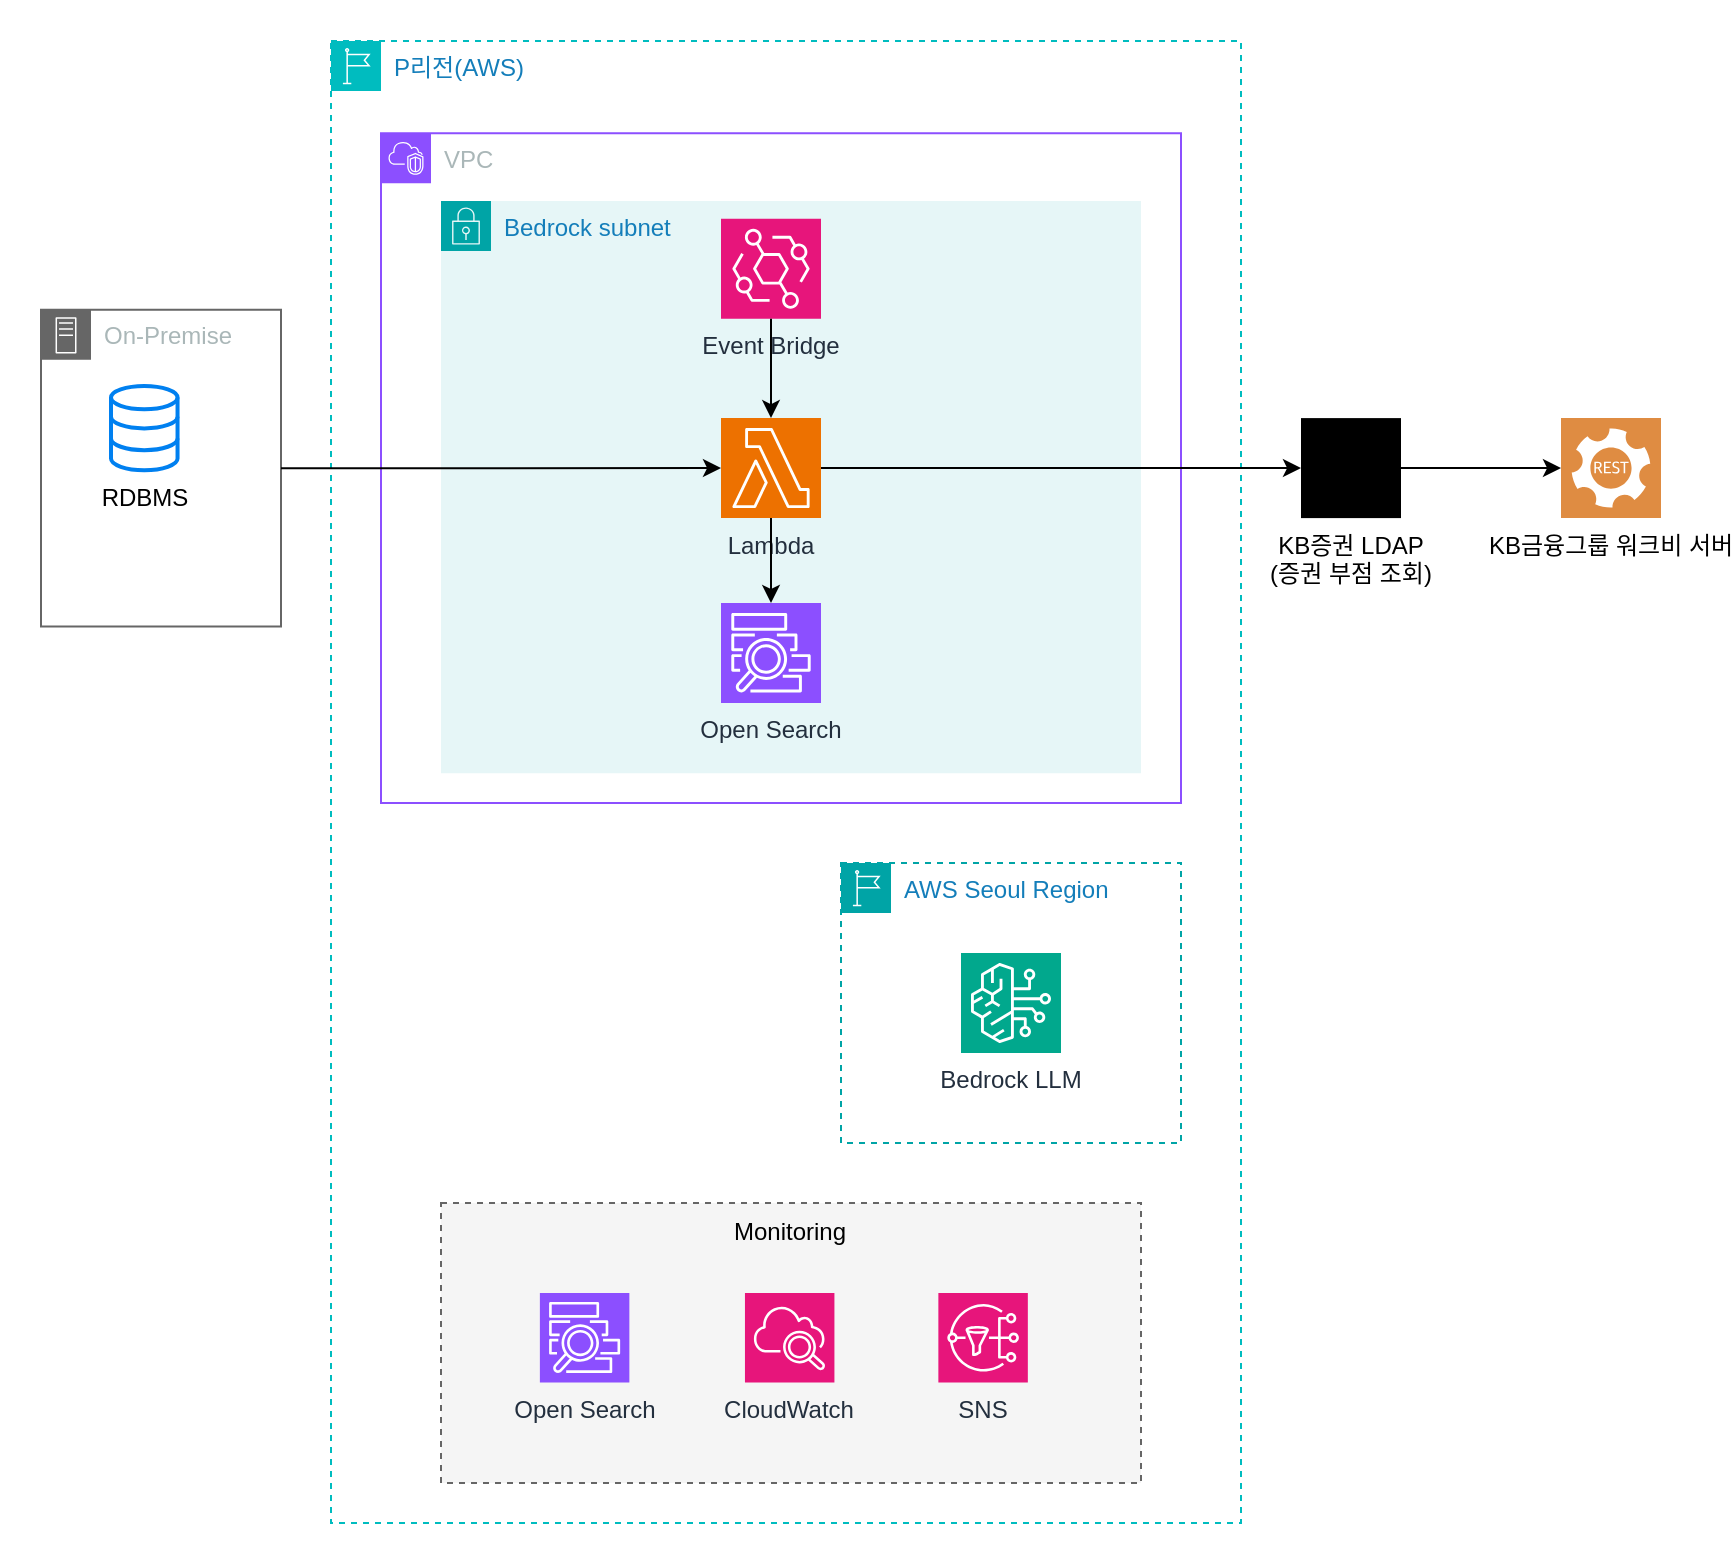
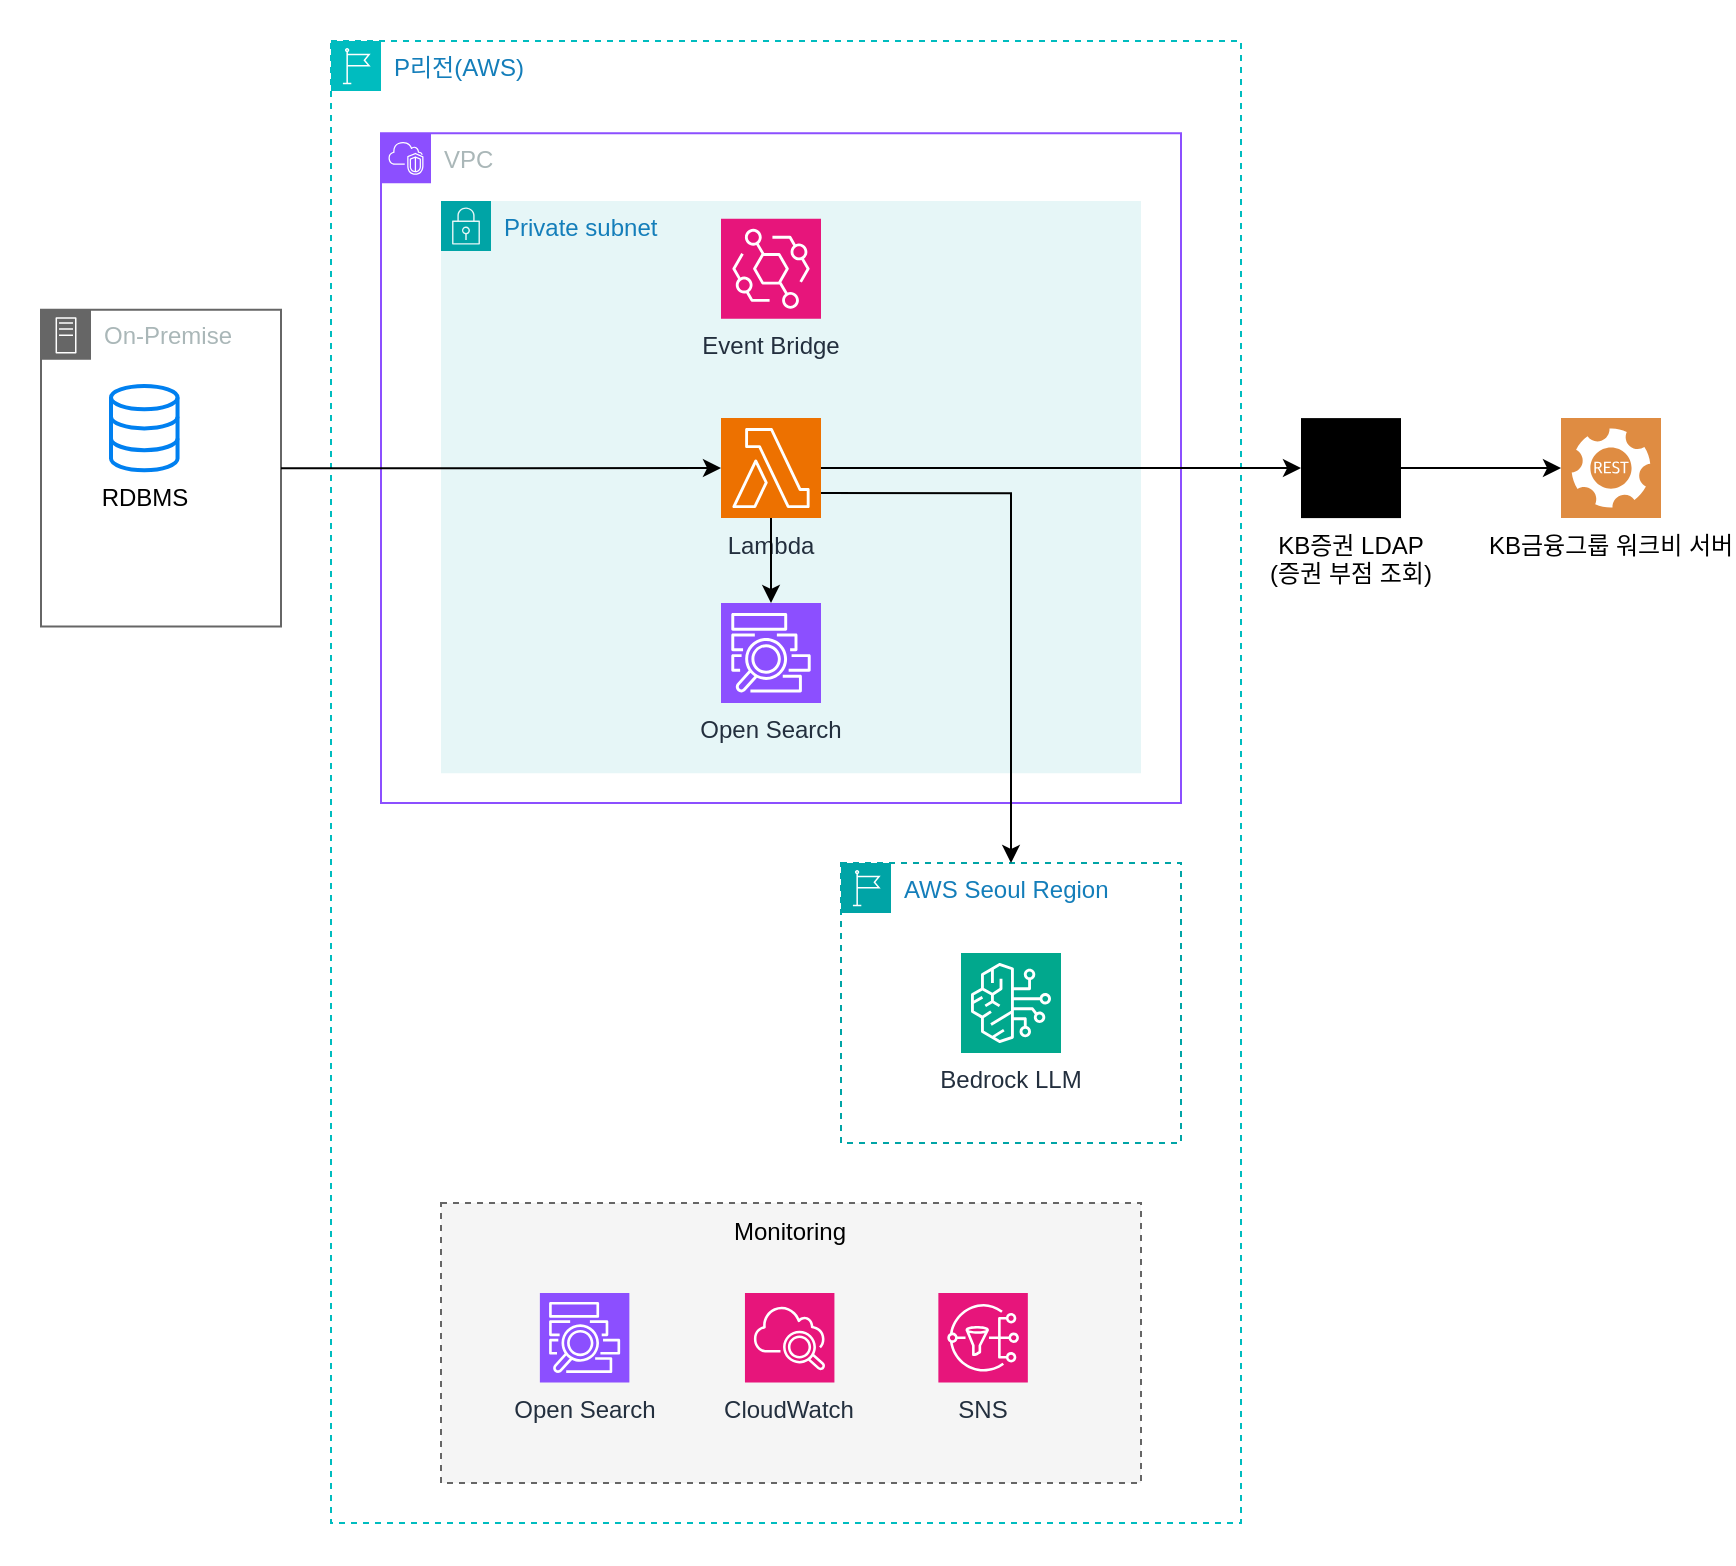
(596, 229) -> (593, 229)
(771, 362) -> none
none -> (1011, 576)
